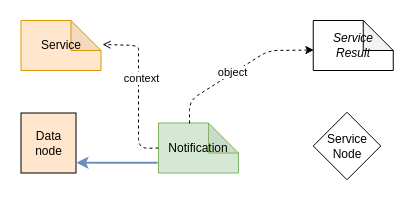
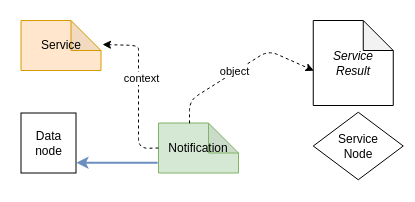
(109, 45) -> (111, 45)
(353, 46) -> (353, 63)
(49, 143) -> (49, 143)
(347, 146) -> (358, 146)
